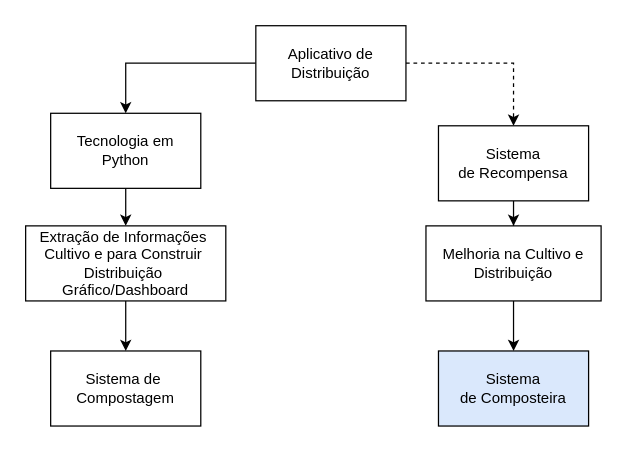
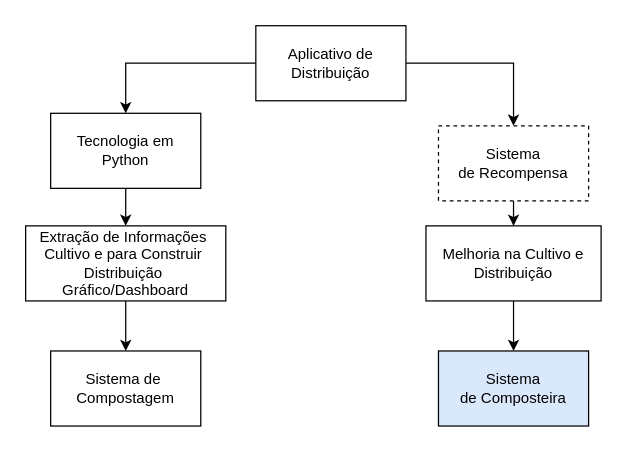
(485, 63) -> (485, 63)
(513, 163) -> (513, 163)
